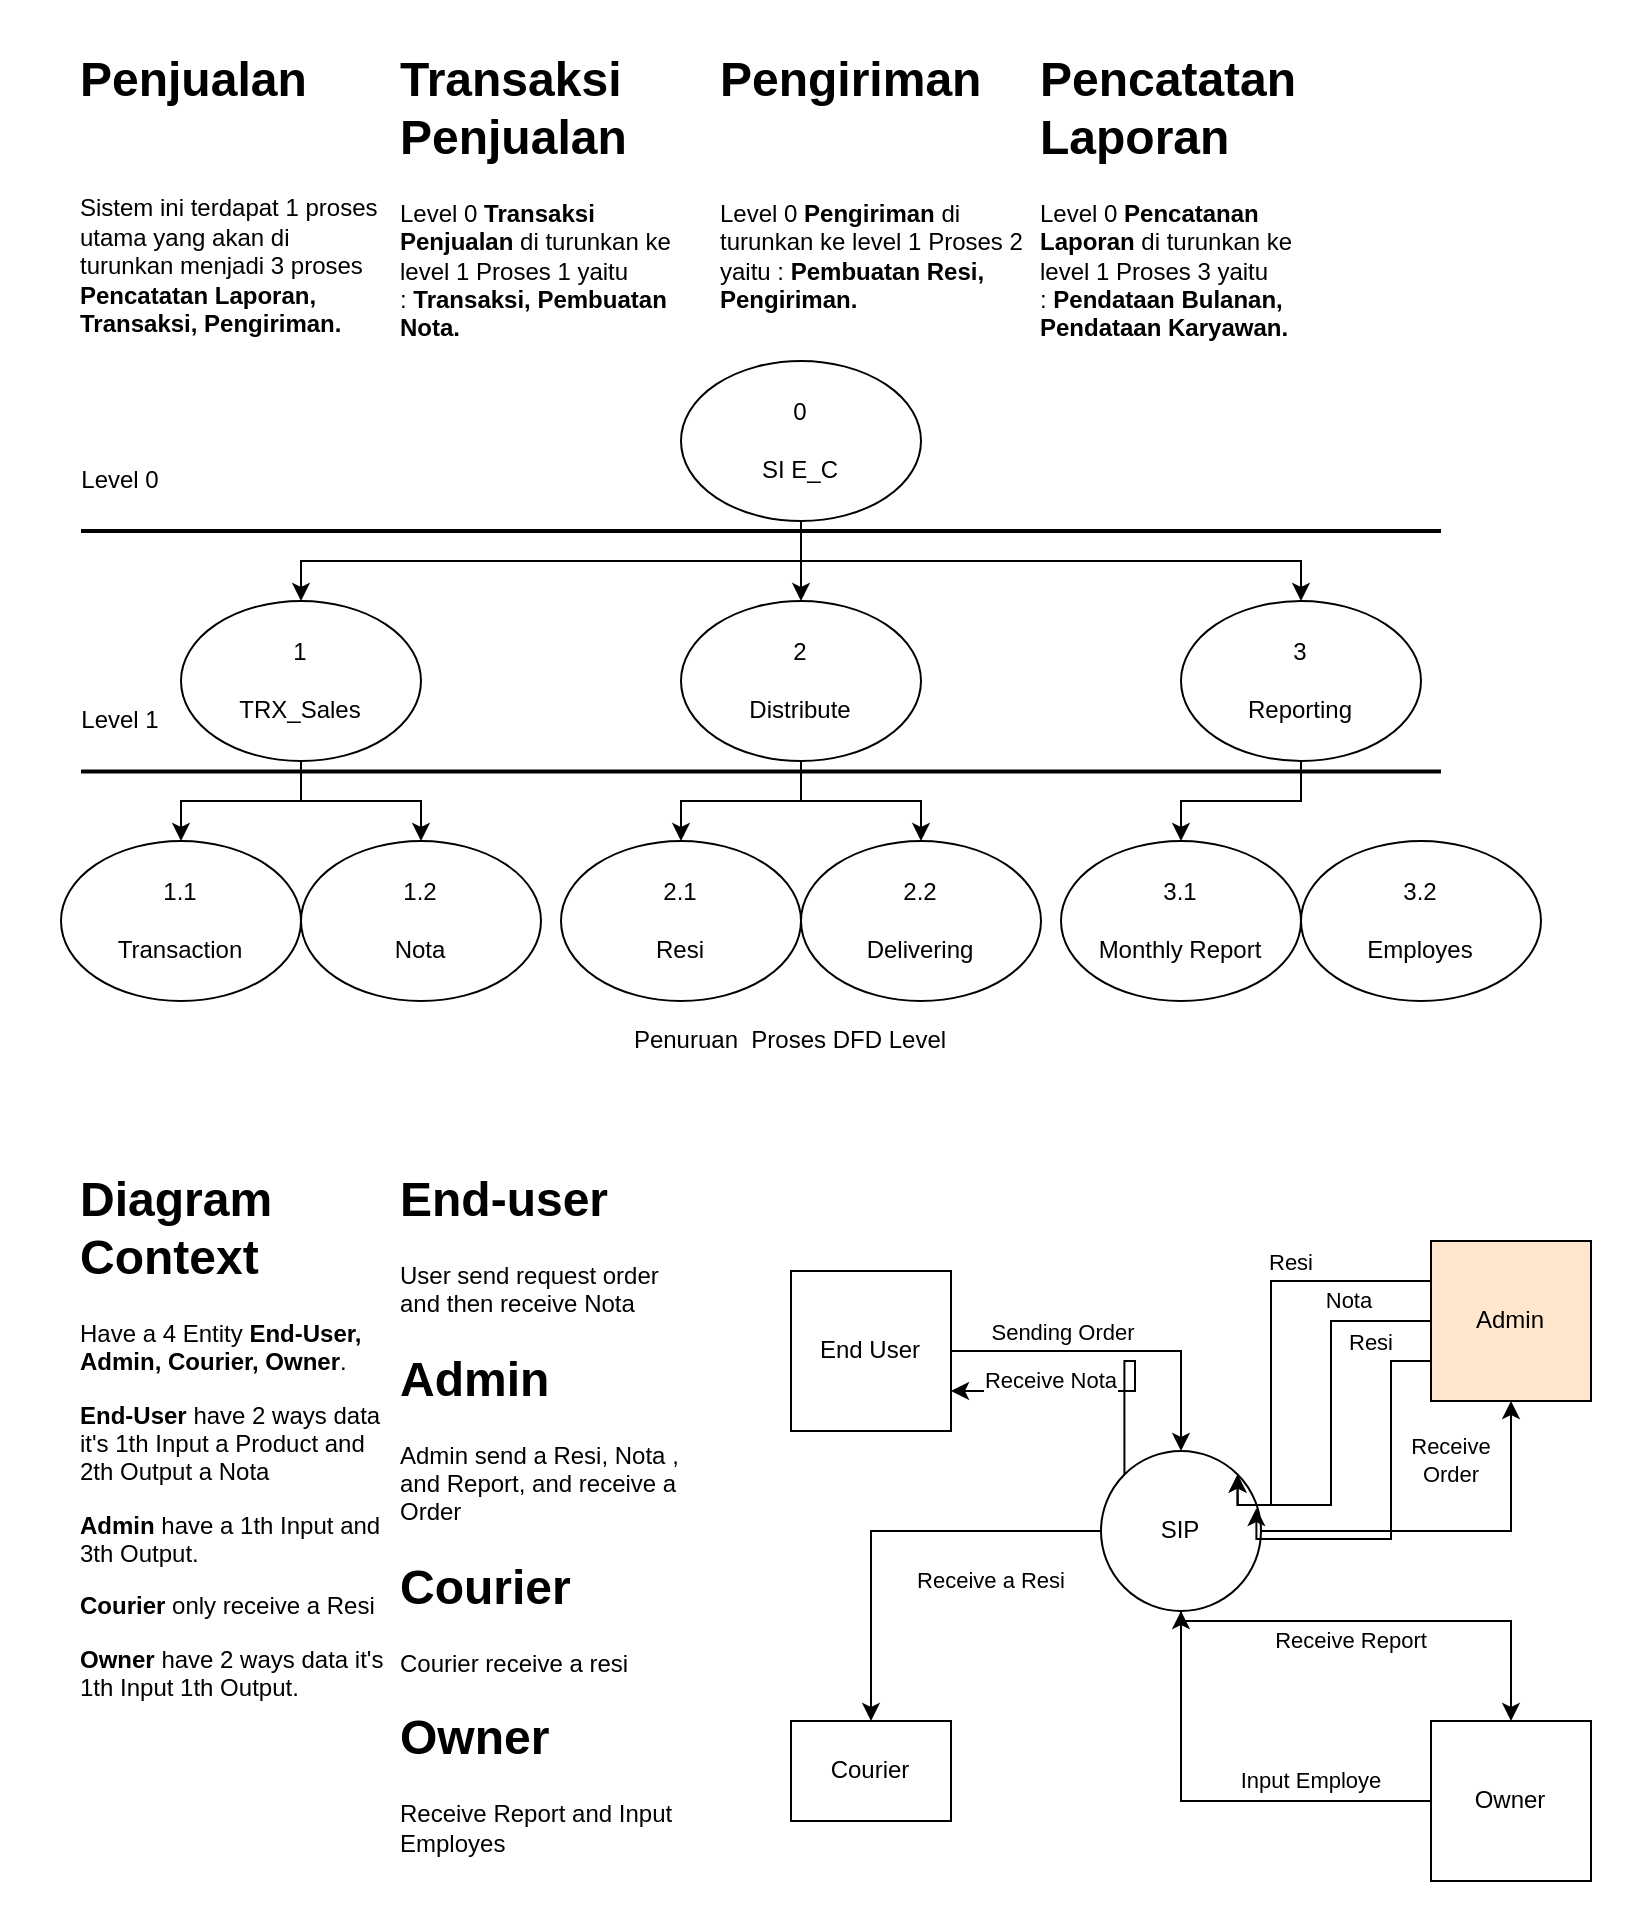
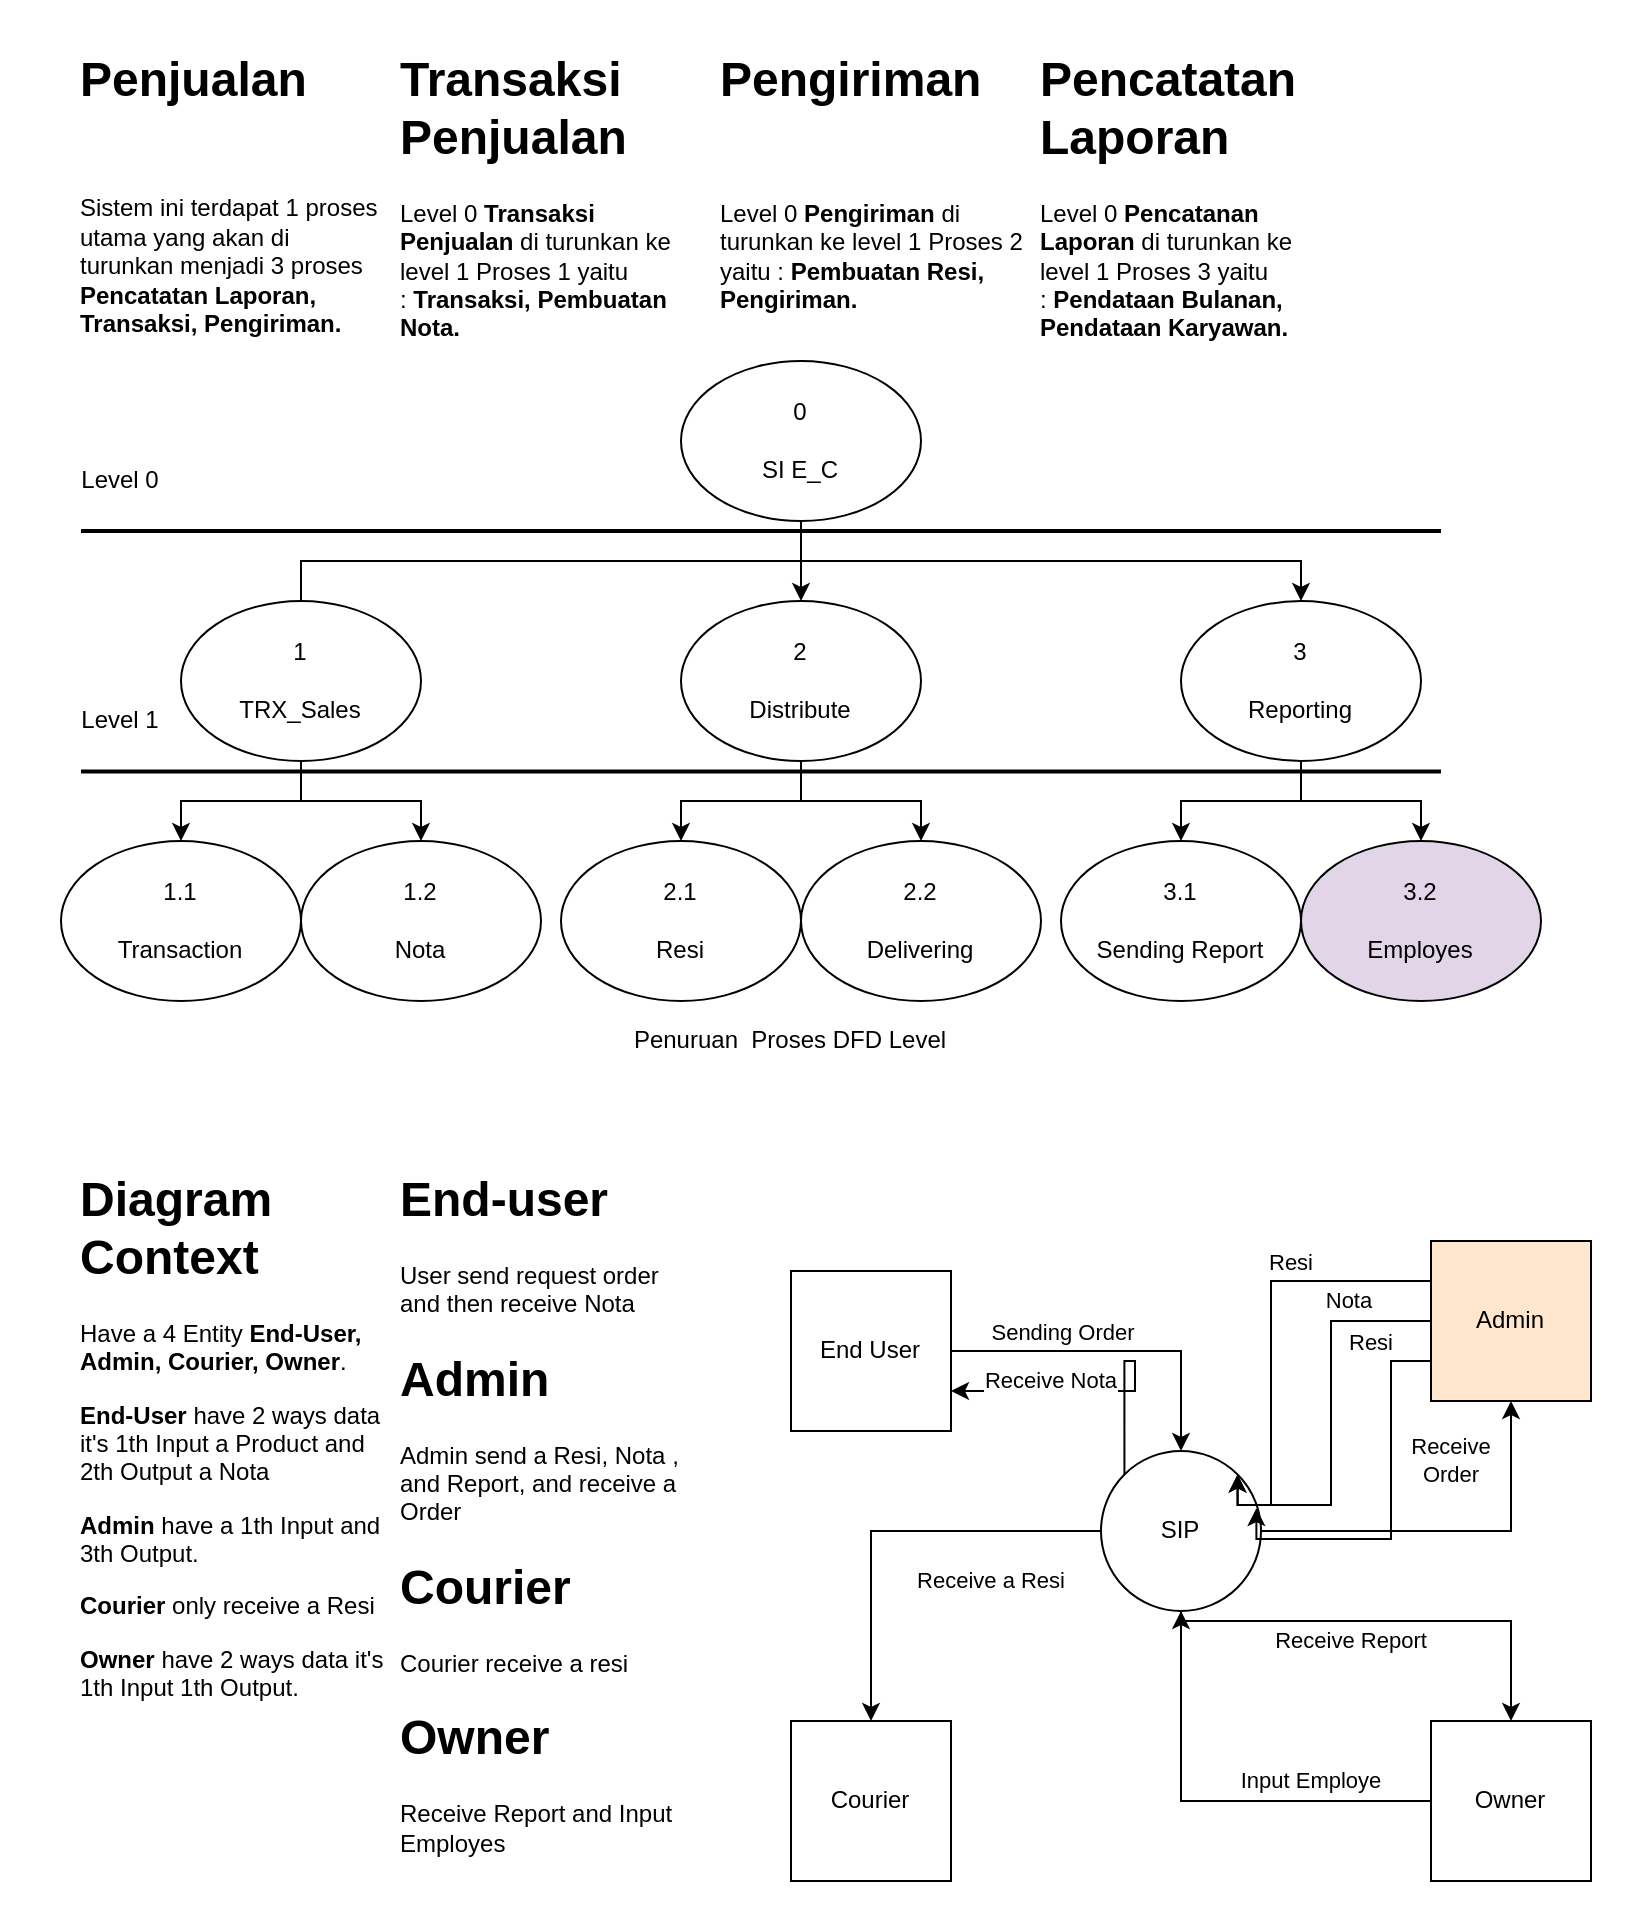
(301, 586) -> (301, 591)
none -> (1376, 801)
(1181, 921) -> (1181, 921)
(1421, 921) -> (1421, 921)
(871, 1771) -> (871, 1801)
